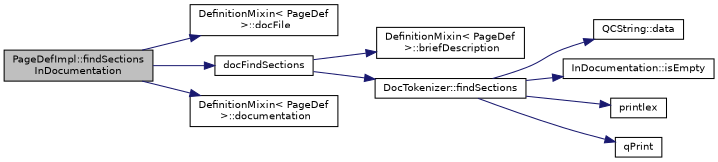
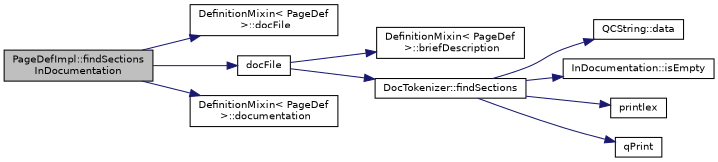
(264, 66) -> (264, 66)
